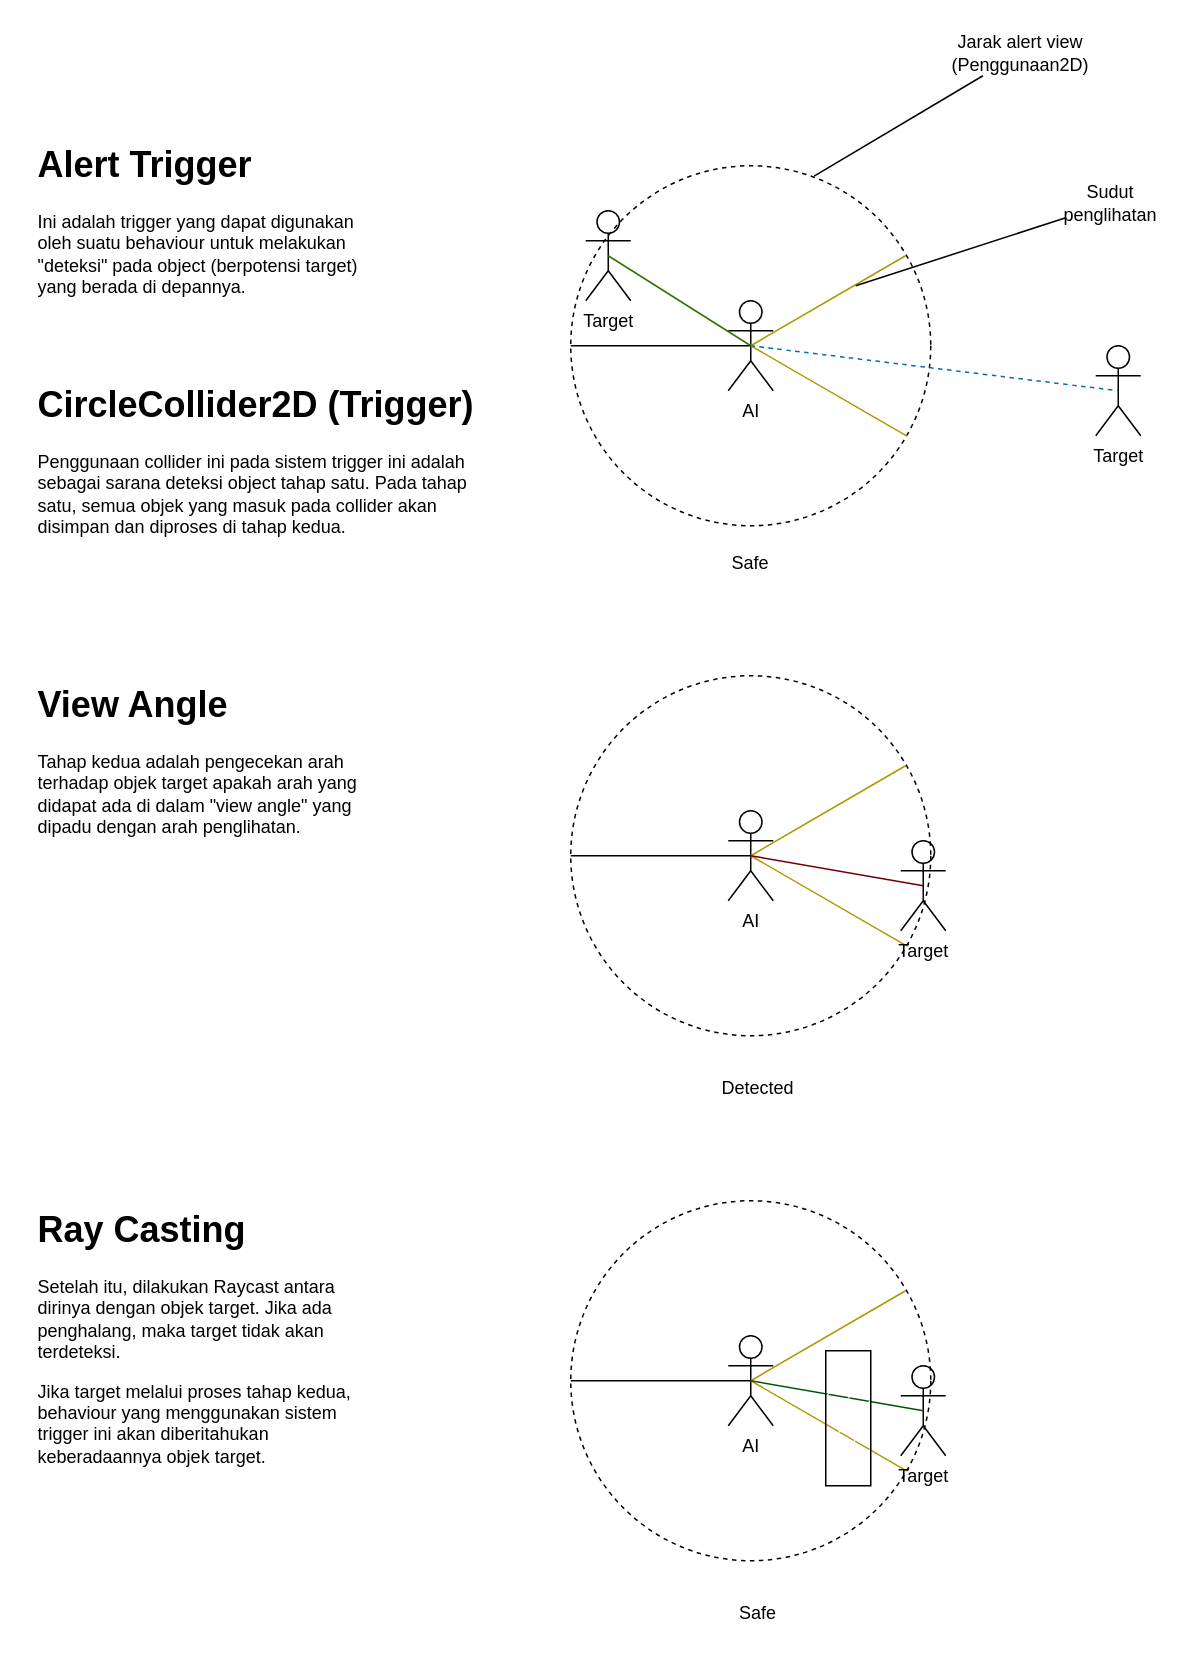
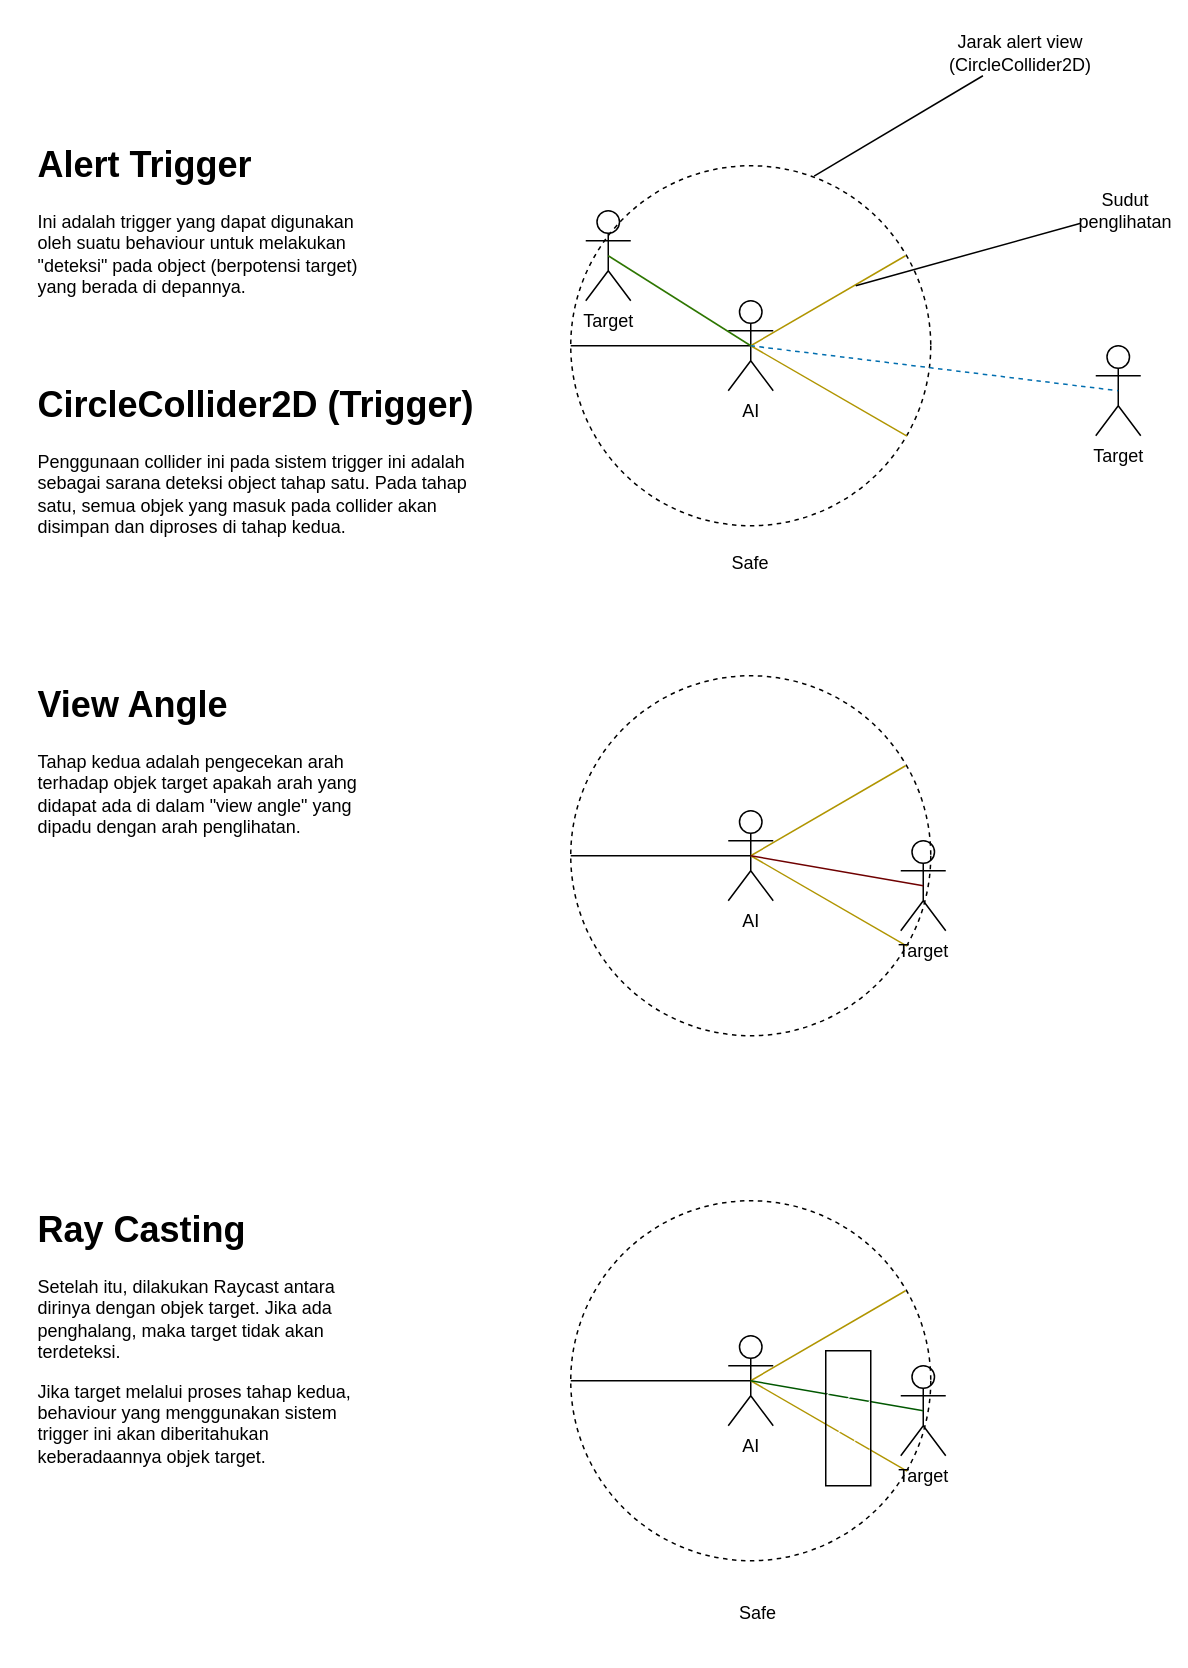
(1021, 53) -> (1021, 53)
(1111, 203) -> (1126, 211)
(758, 1088) -> none
